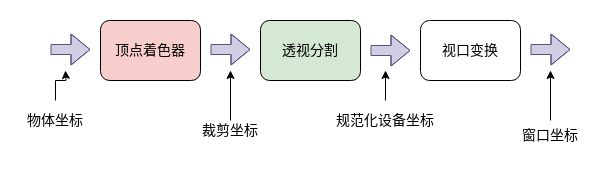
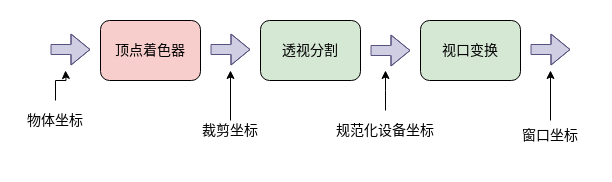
(471, 51) -> (471, 51)
(386, 121) -> (386, 131)
